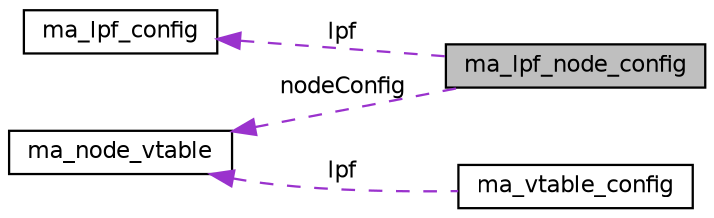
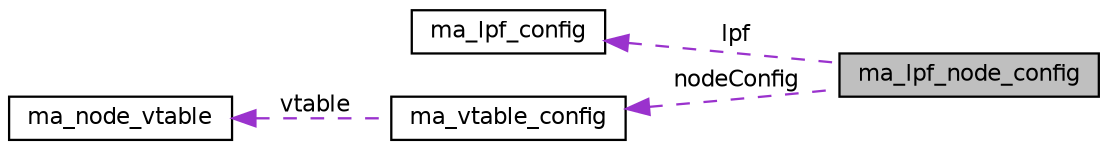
(357, 107) -> (744, 98)
(339, 172) -> (312, 106)
